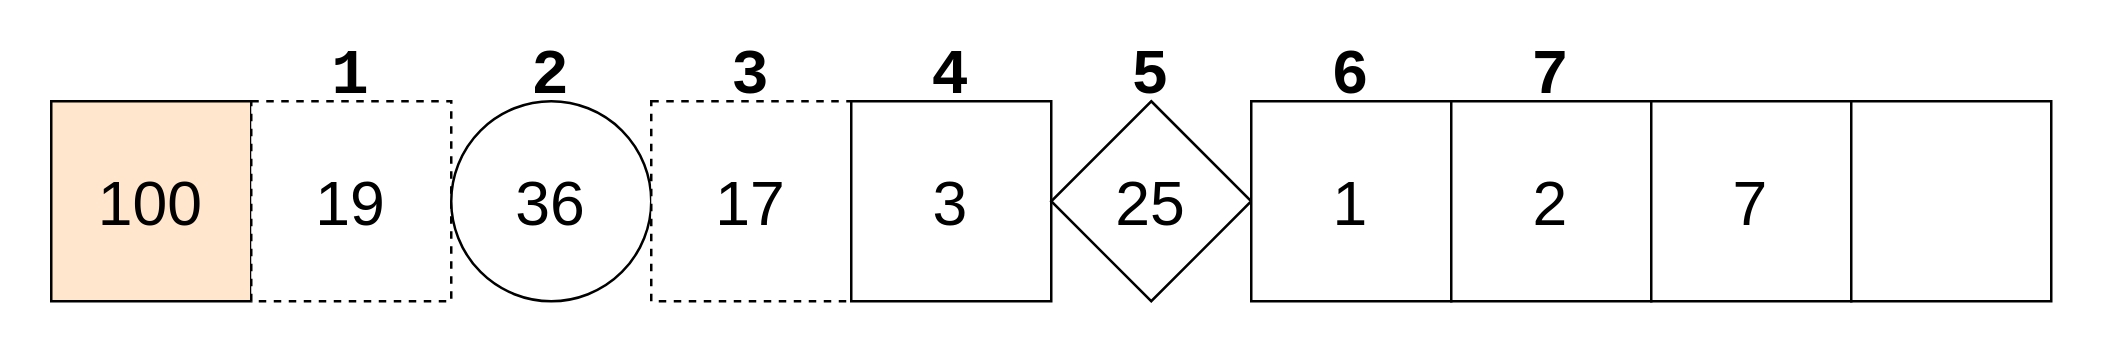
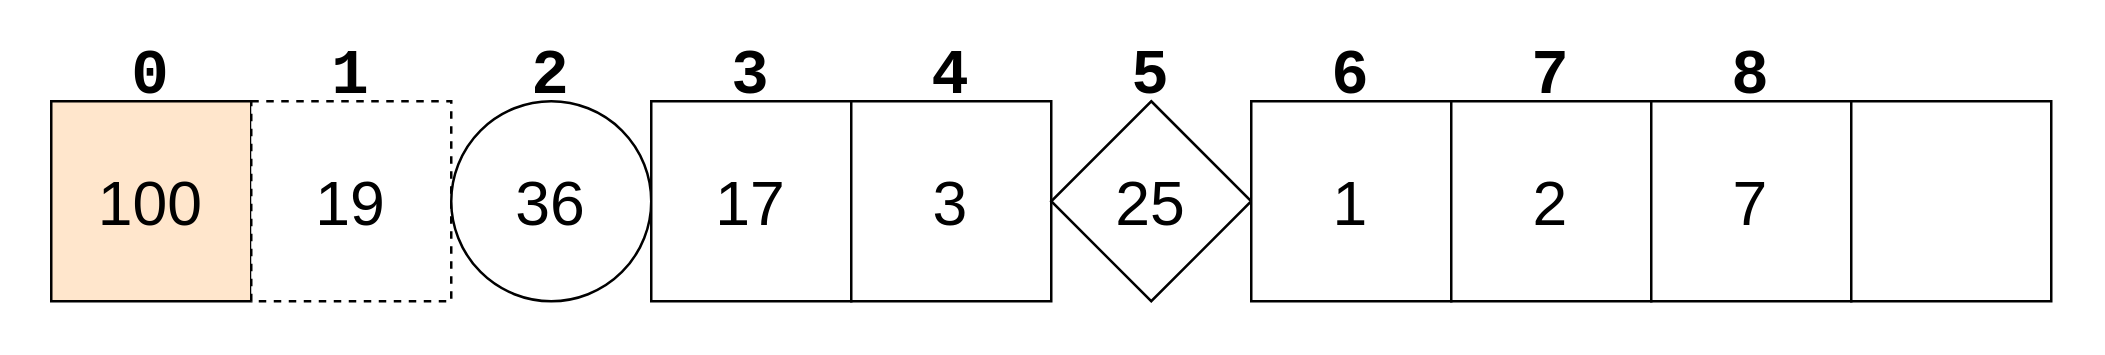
none -> (151, 76)
none -> (1751, 76)
(751, 201) -> (751, 201)
